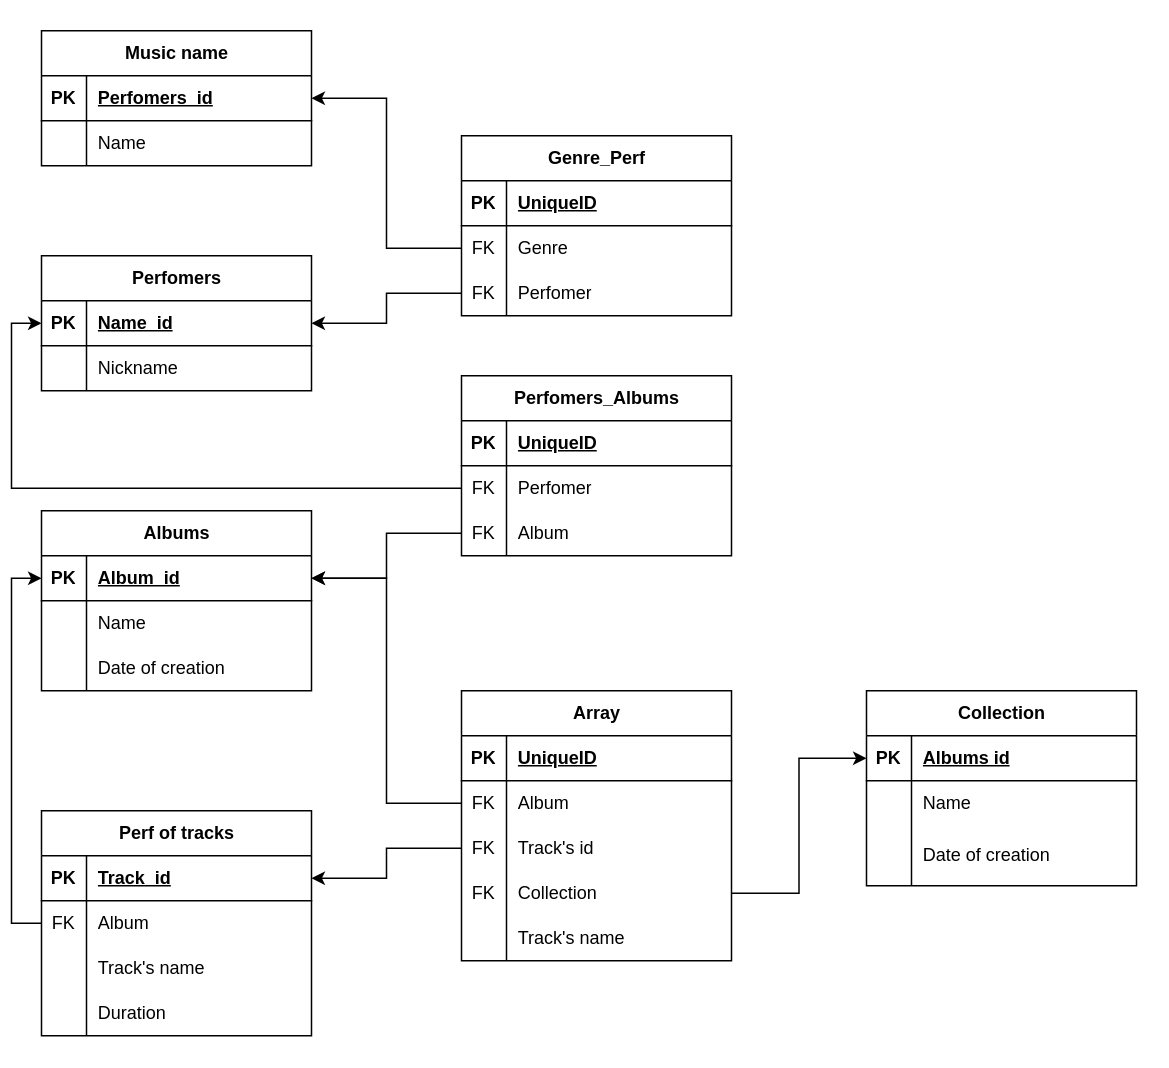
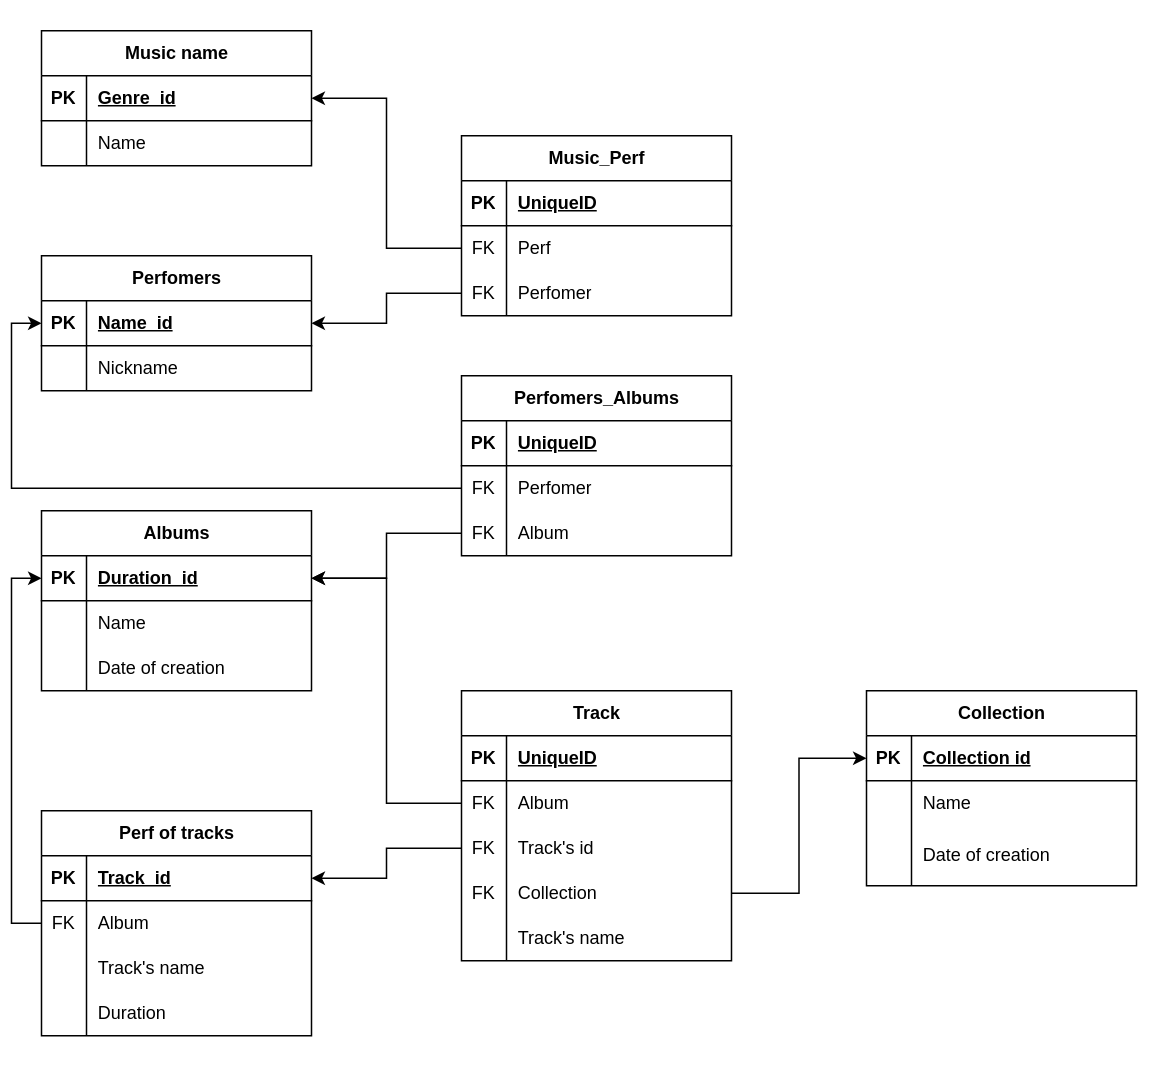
(156, 98) -> (136, 98)
(597, 158) -> (597, 158)
(543, 248) -> (538, 248)
(134, 578) -> (149, 578)
(597, 713) -> (597, 713)
(962, 758) -> (977, 758)
